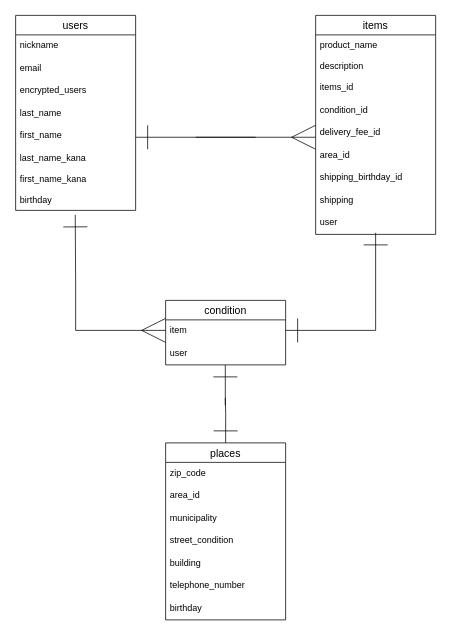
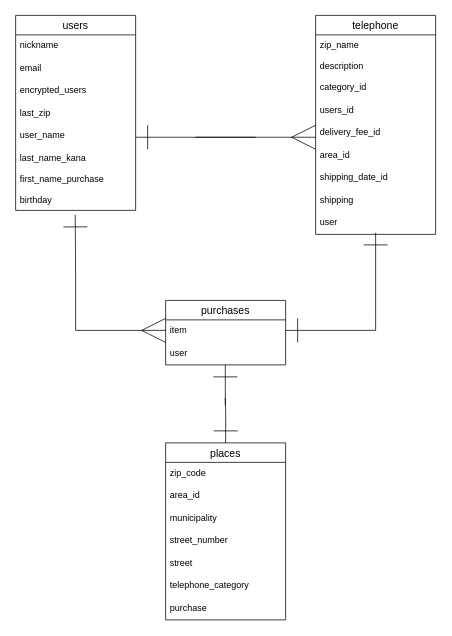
(375, 26) -> (375, 26)
(350, 45) -> (338, 45)
(337, 87) -> (346, 87)
(346, 110) -> (338, 110)
(41, 113) -> (37, 113)
(44, 135) -> (42, 135)
(54, 158) -> (54, 158)
(365, 177) -> (356, 177)
(225, 311) -> (225, 311)
(207, 540) -> (202, 540)
(186, 563) -> (185, 563)
(209, 585) -> (214, 585)
(188, 608) -> (190, 608)
